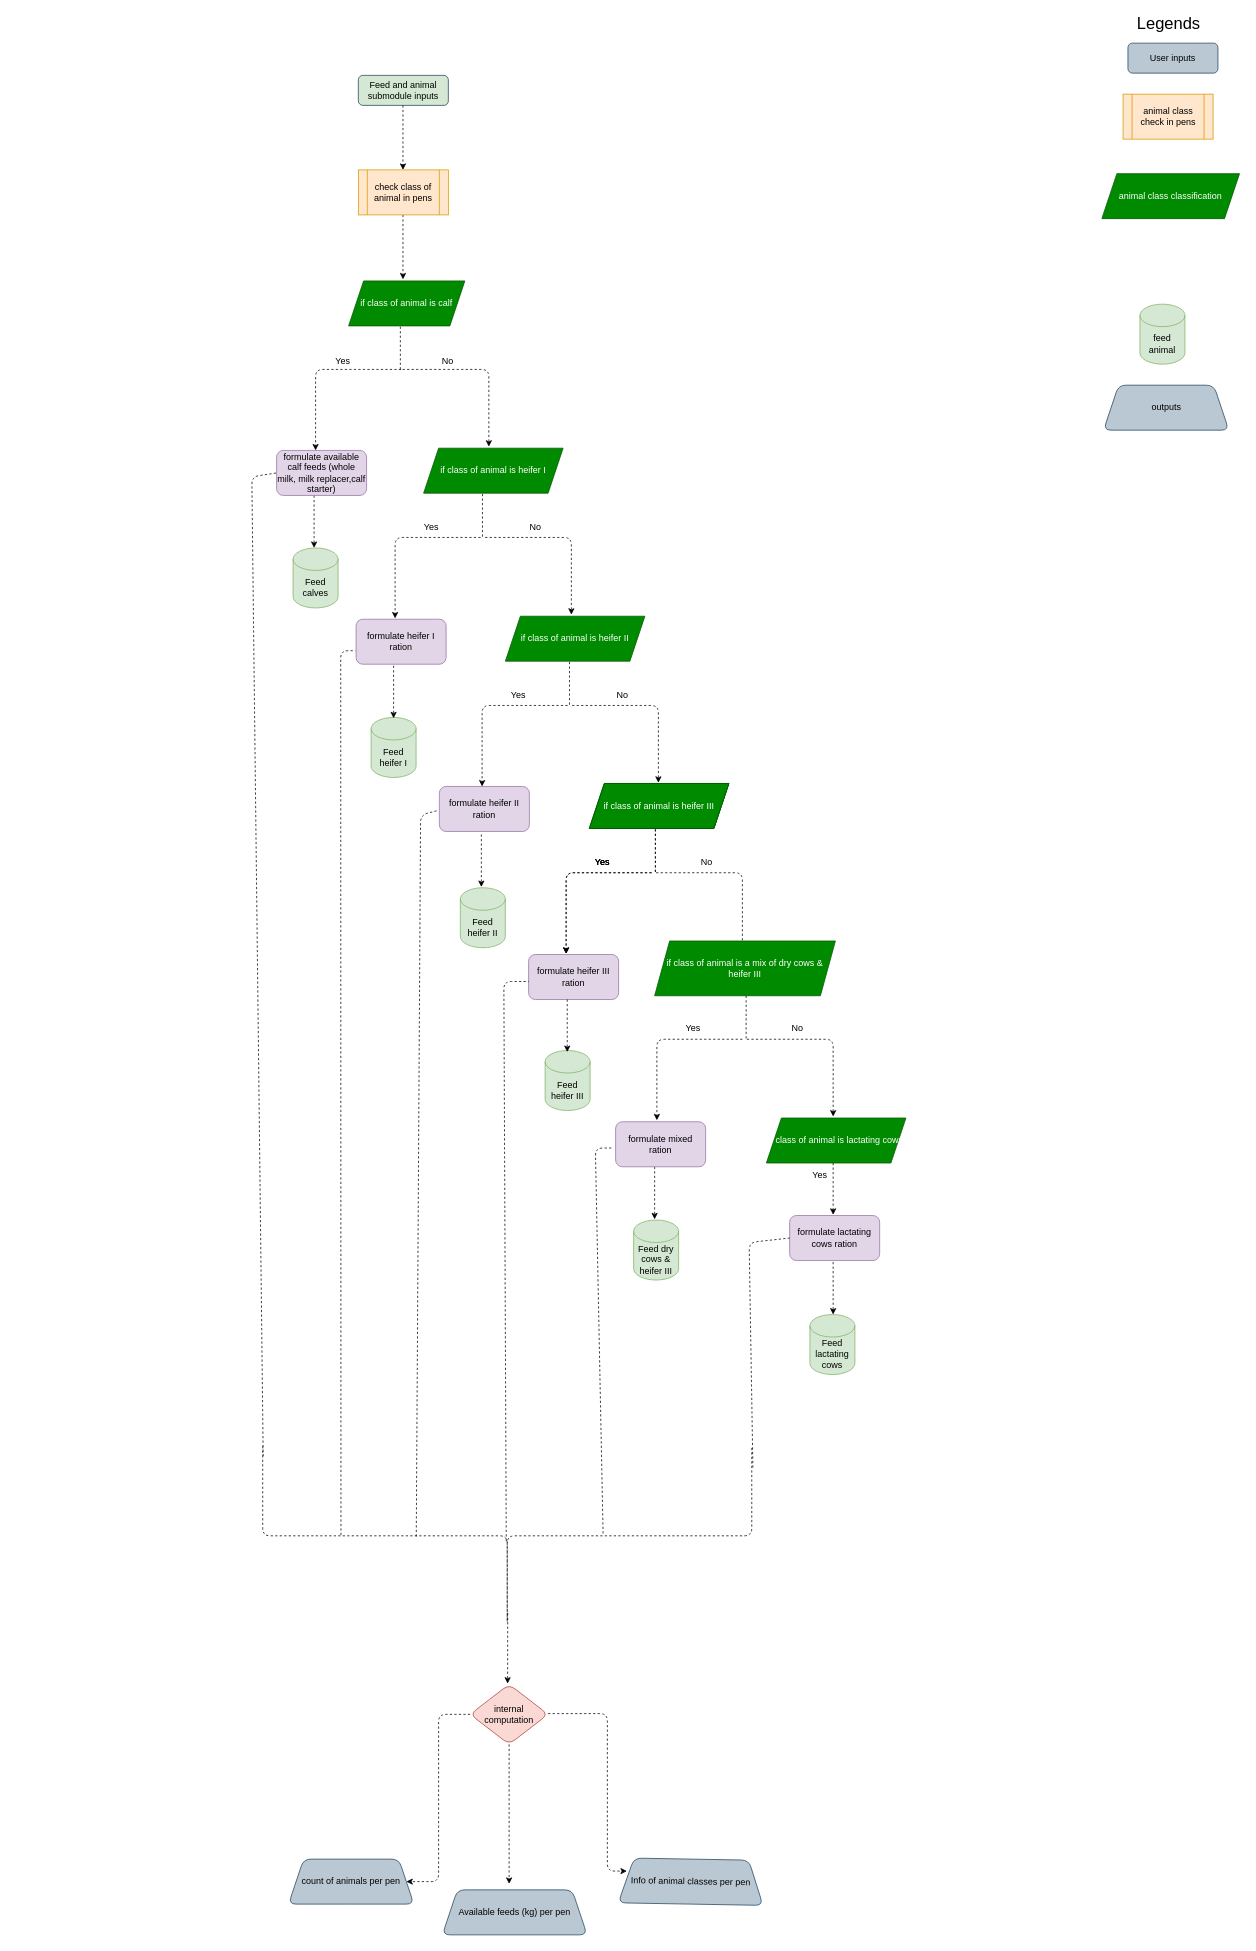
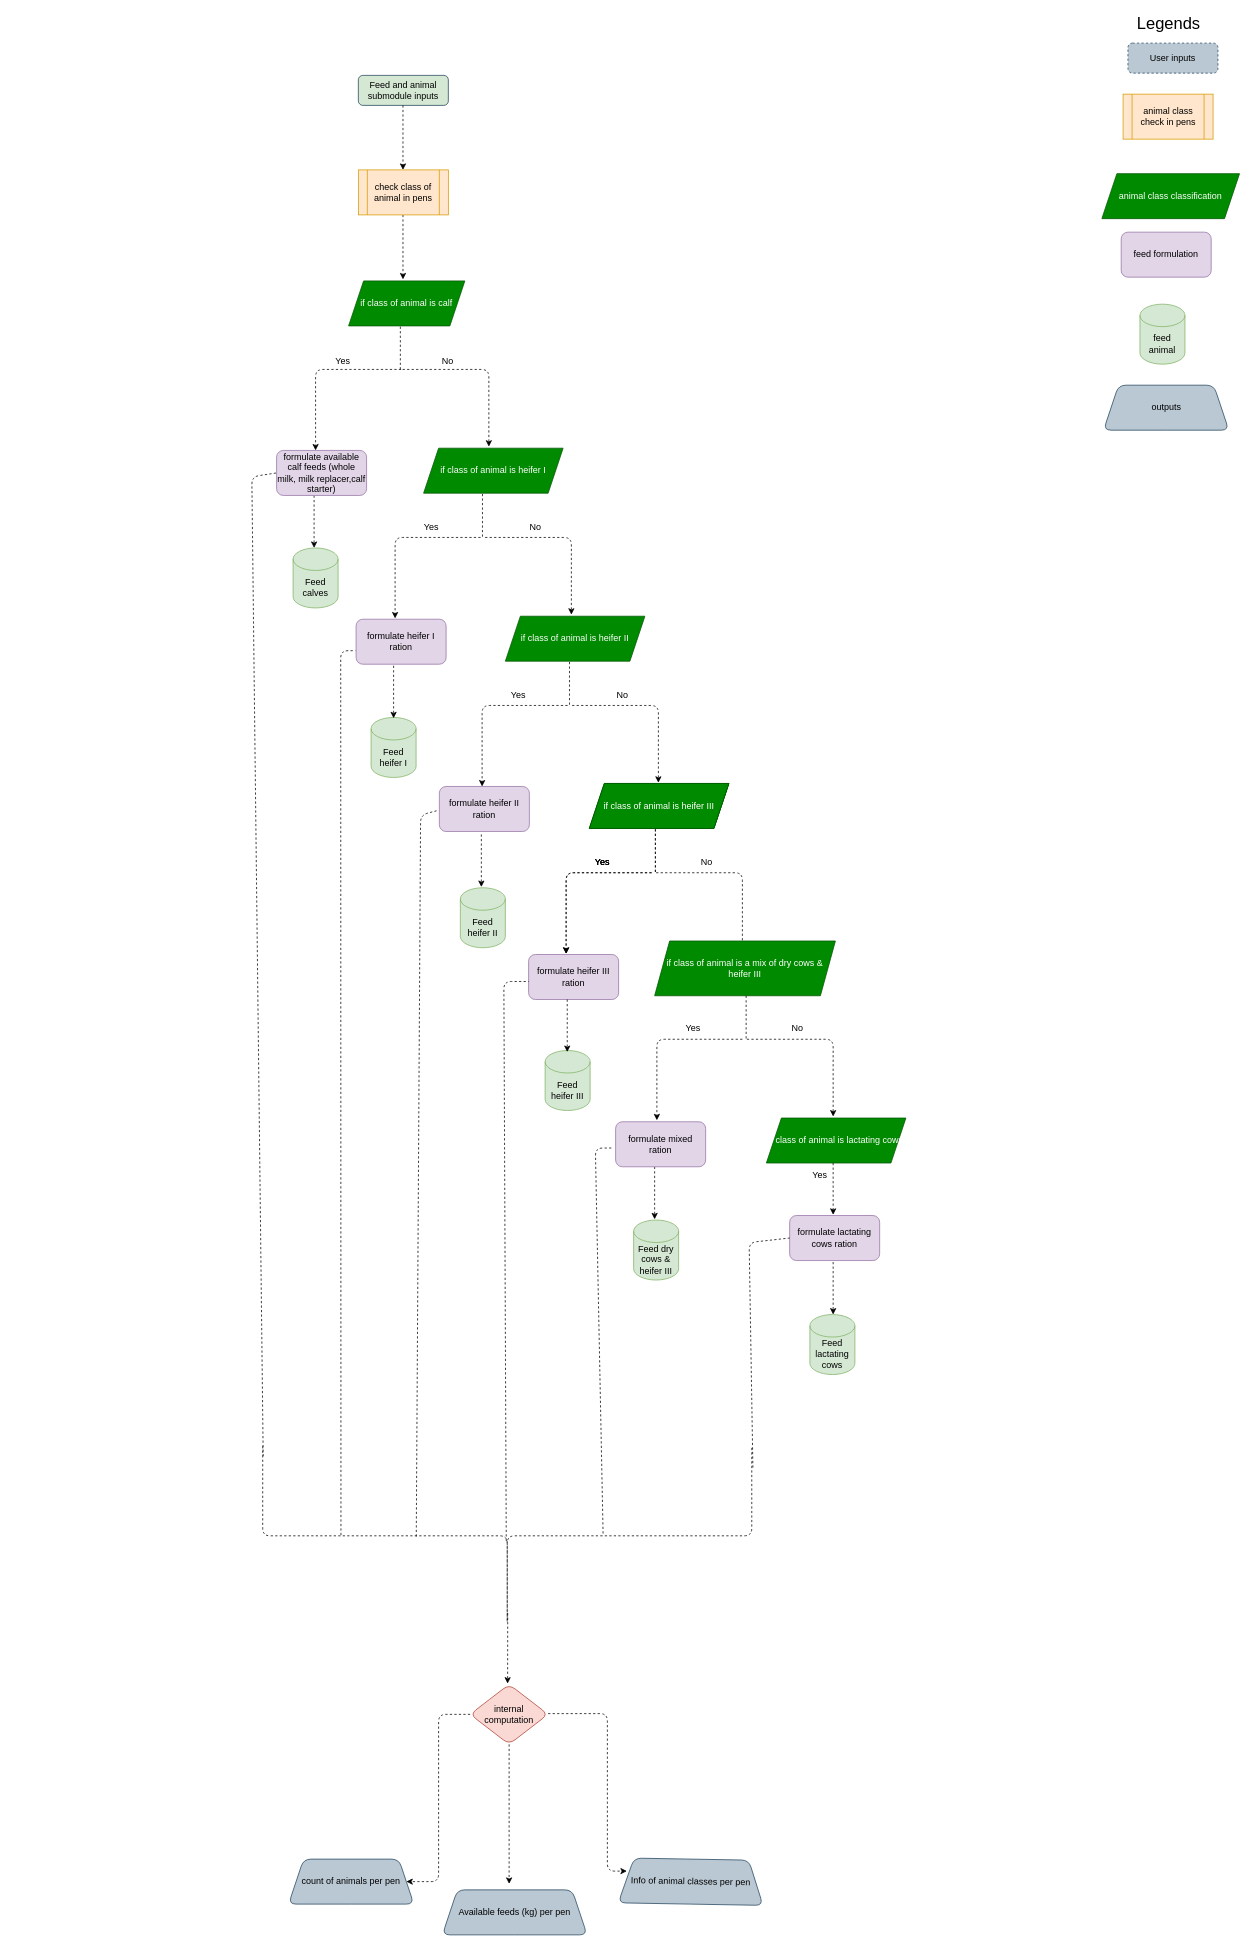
(1173, 58) -> (1173, 58)
none -> (1166, 255)
